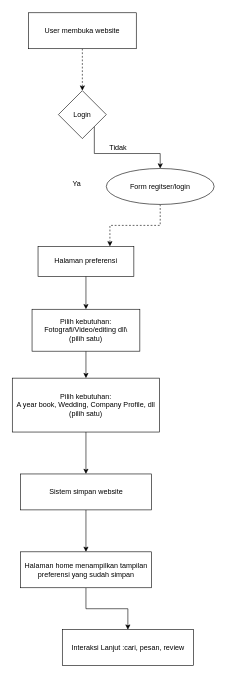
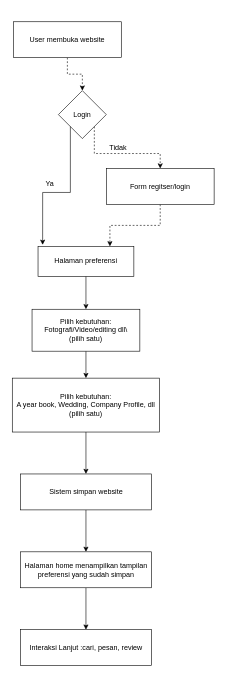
(83, 30) -> (68, 39)
(119, 153) -> (119, 153)
(77, 183) -> (50, 183)
(161, 186) -> (161, 186)
none -> (66, 192)
(128, 648) -> (86, 648)
